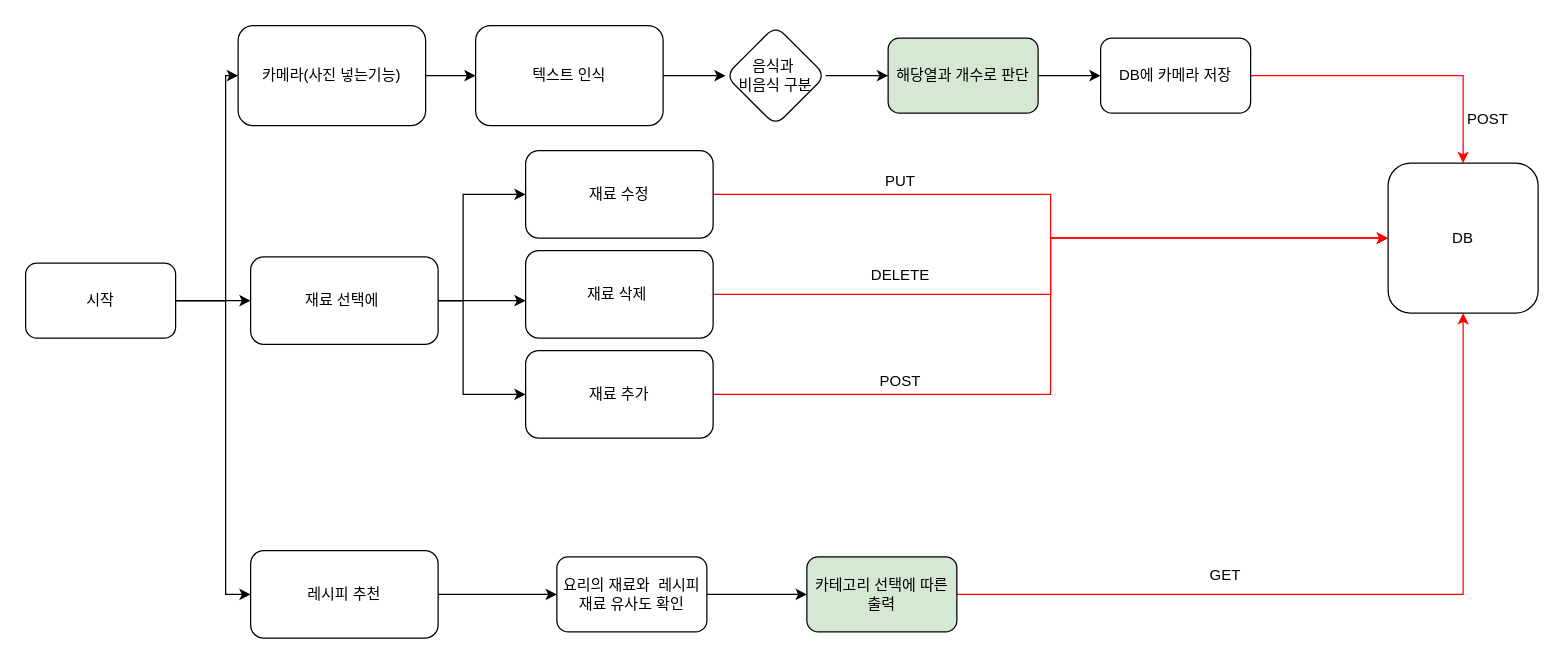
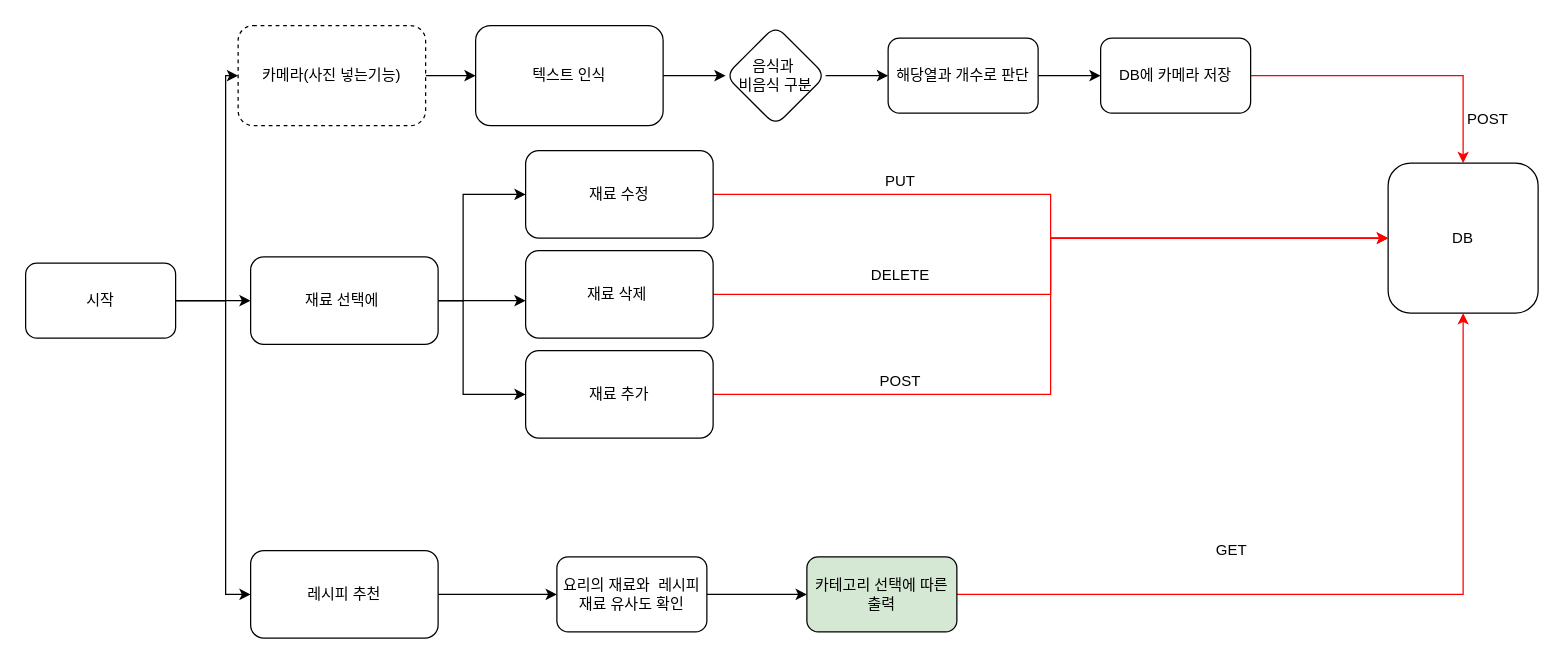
(332, 76) -> (332, 76)
(963, 76) -> (963, 76)
(1226, 576) -> (1232, 551)
